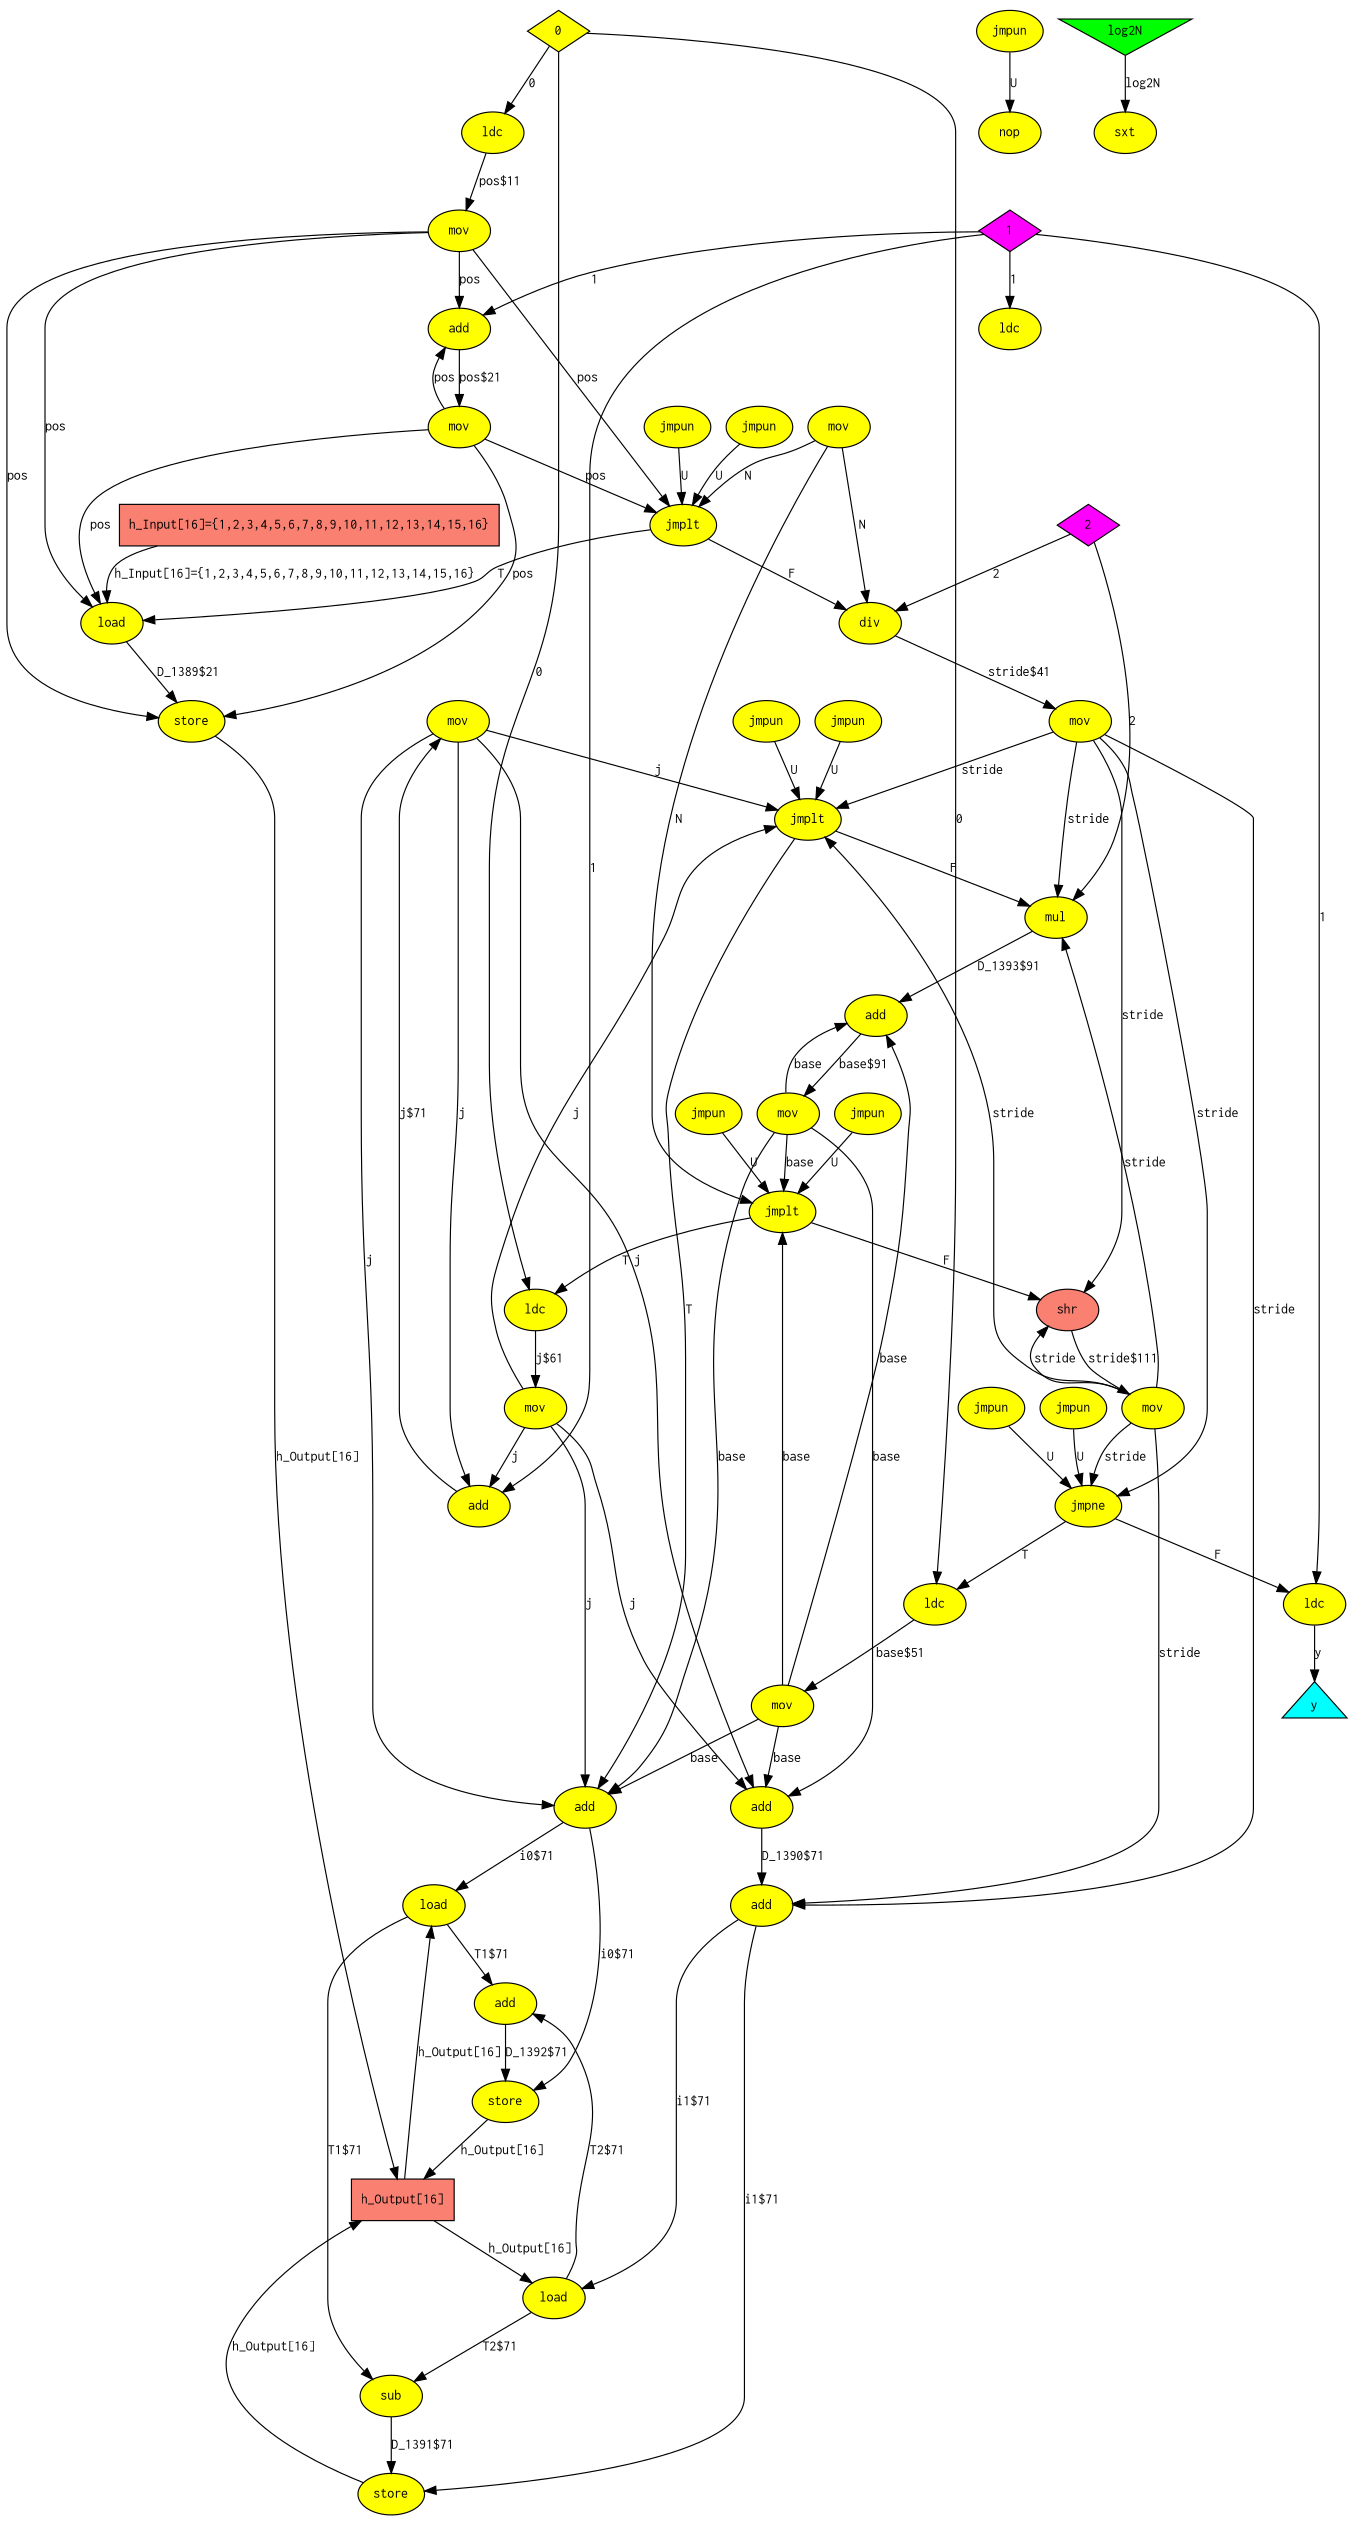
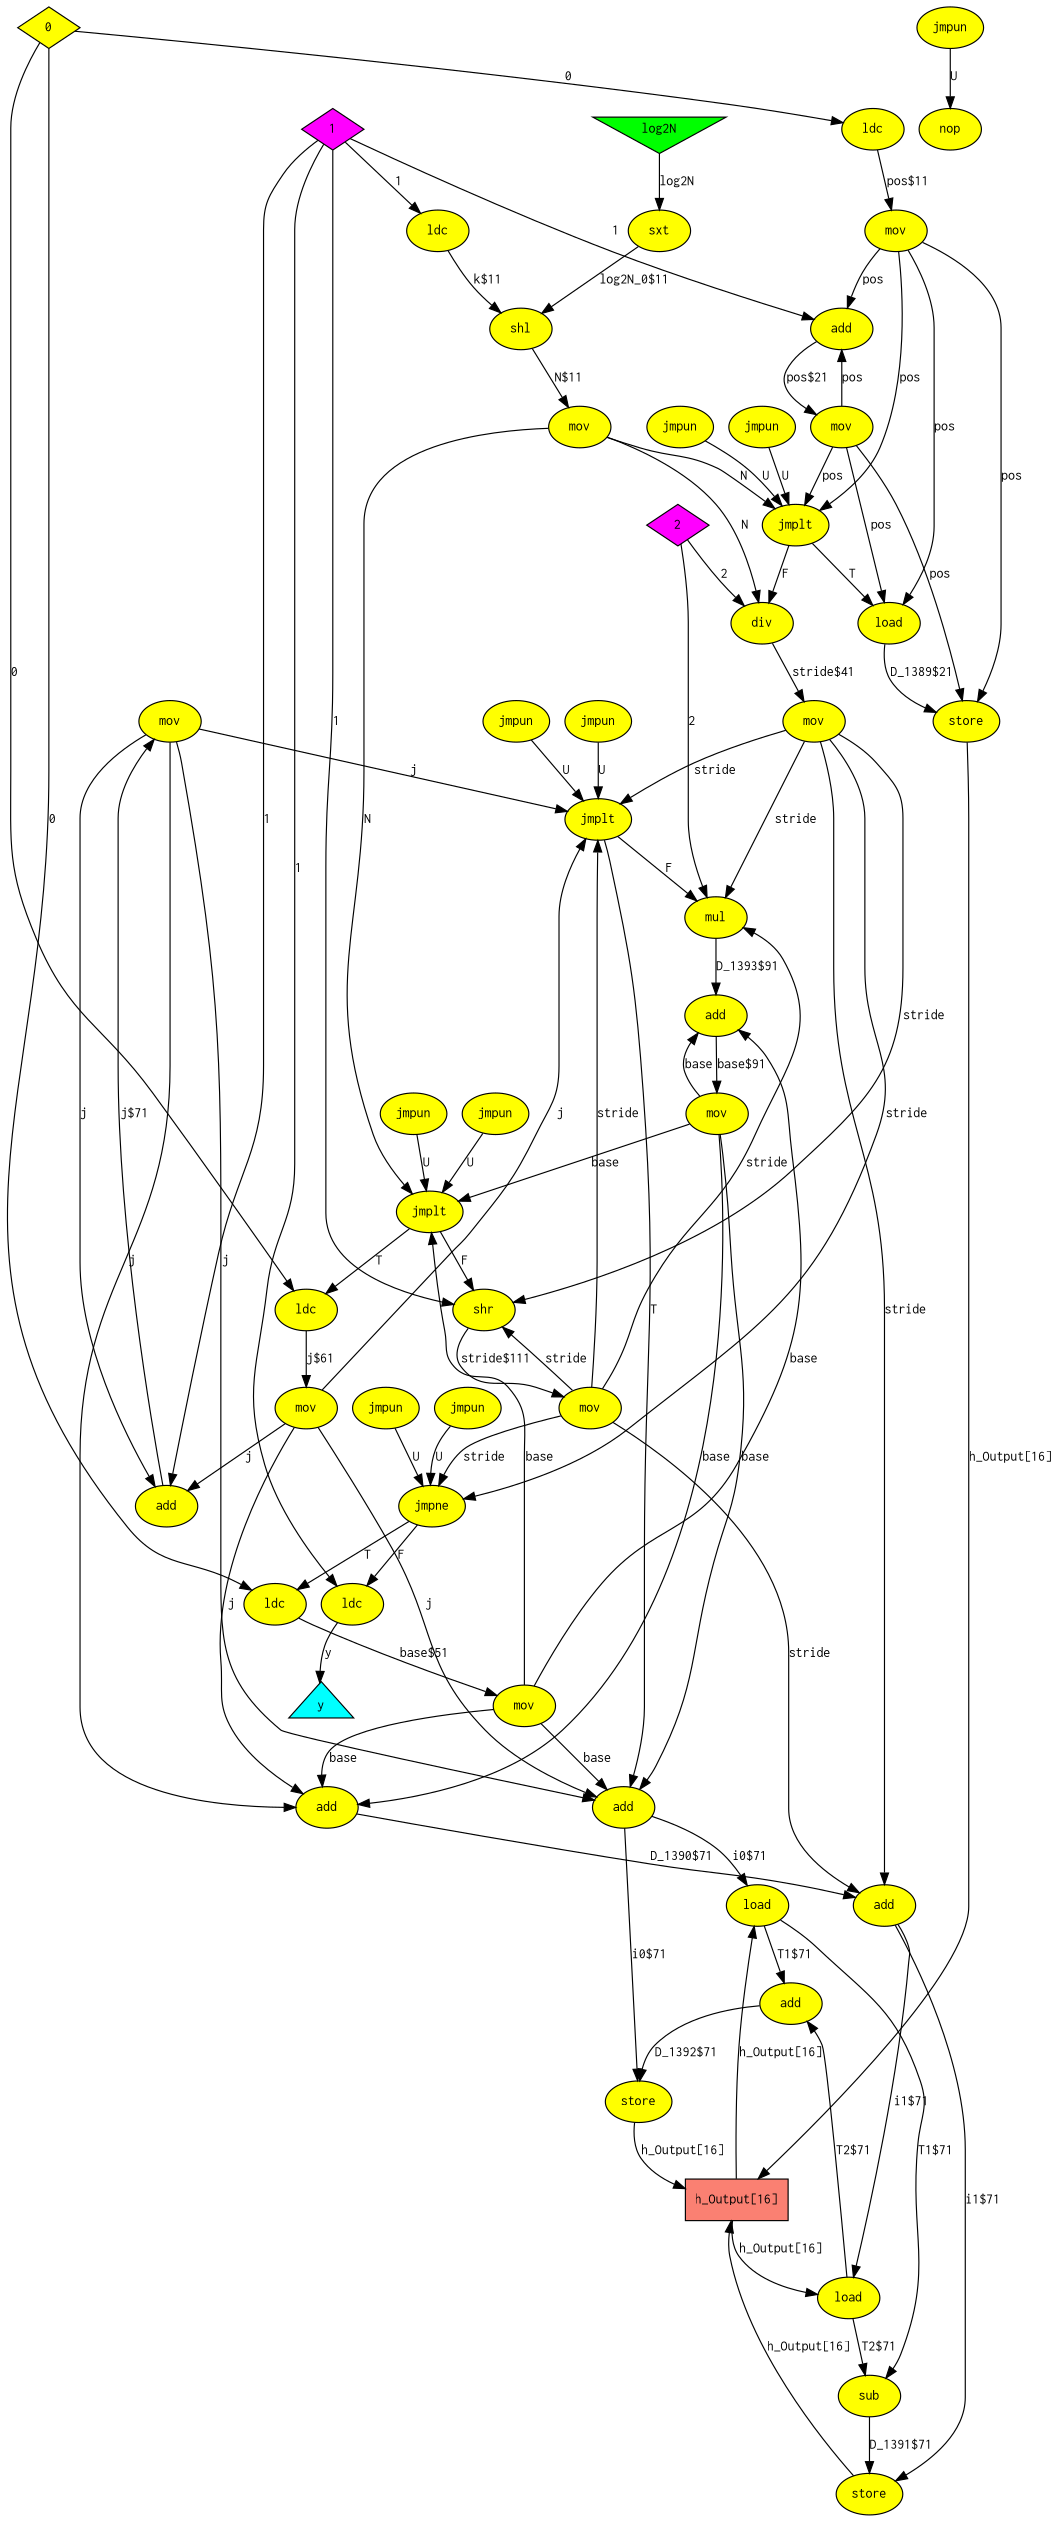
none -> (521, 329)
(309, 525) -> none
none -> (332, 730)
(1068, 1310) -> (484, 1310)
